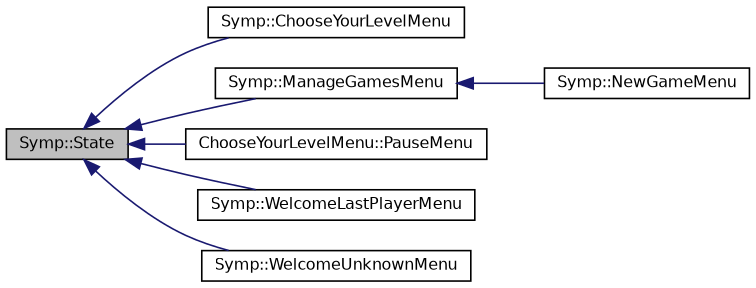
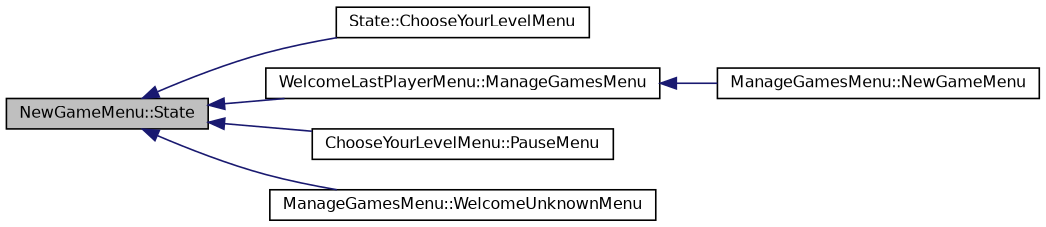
(336, 22) -> (463, 22)
(336, 83) -> (463, 83)
(647, 83) -> (878, 83)
(67, 144) -> (107, 114)
(336, 205) -> none
(336, 266) -> (463, 205)
